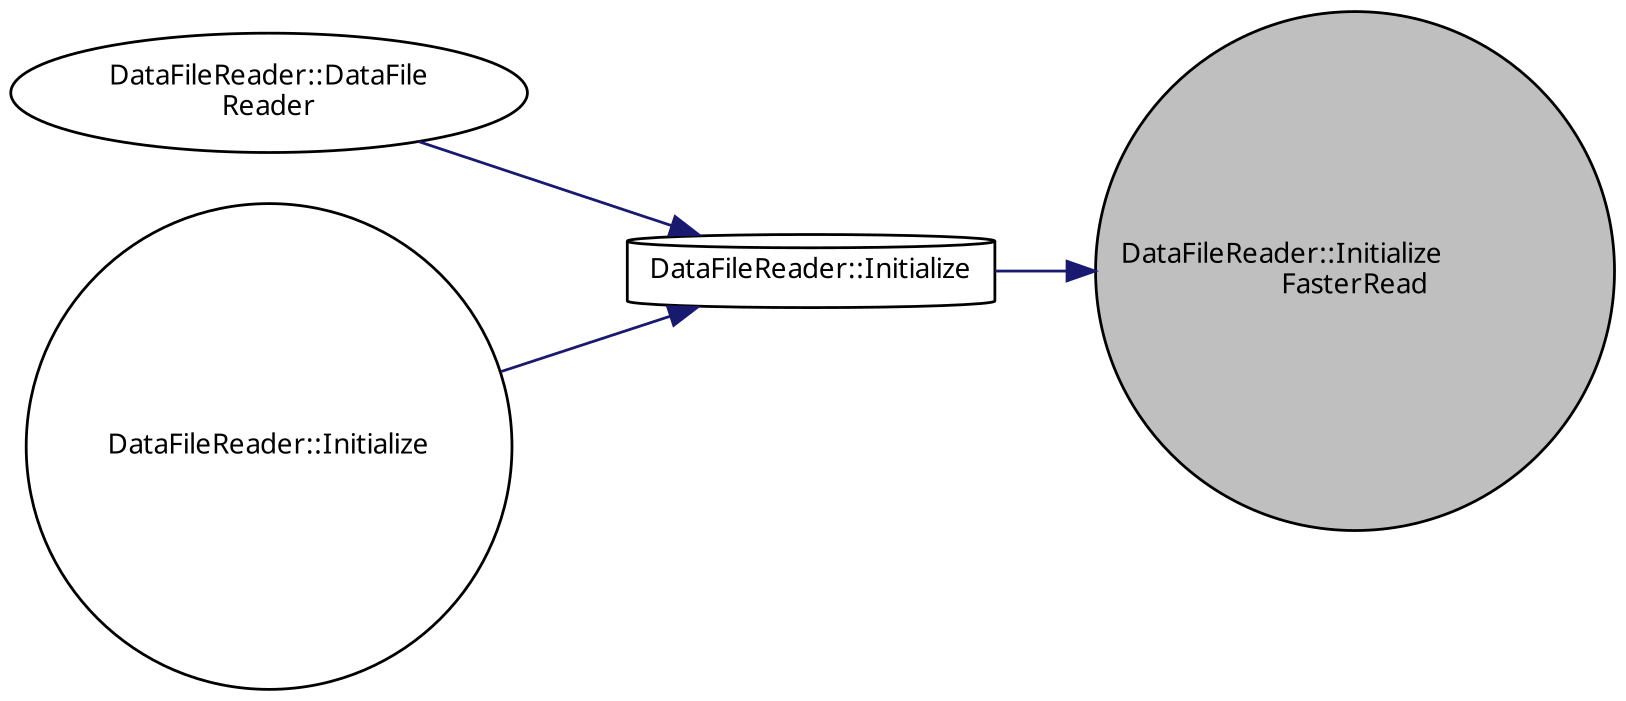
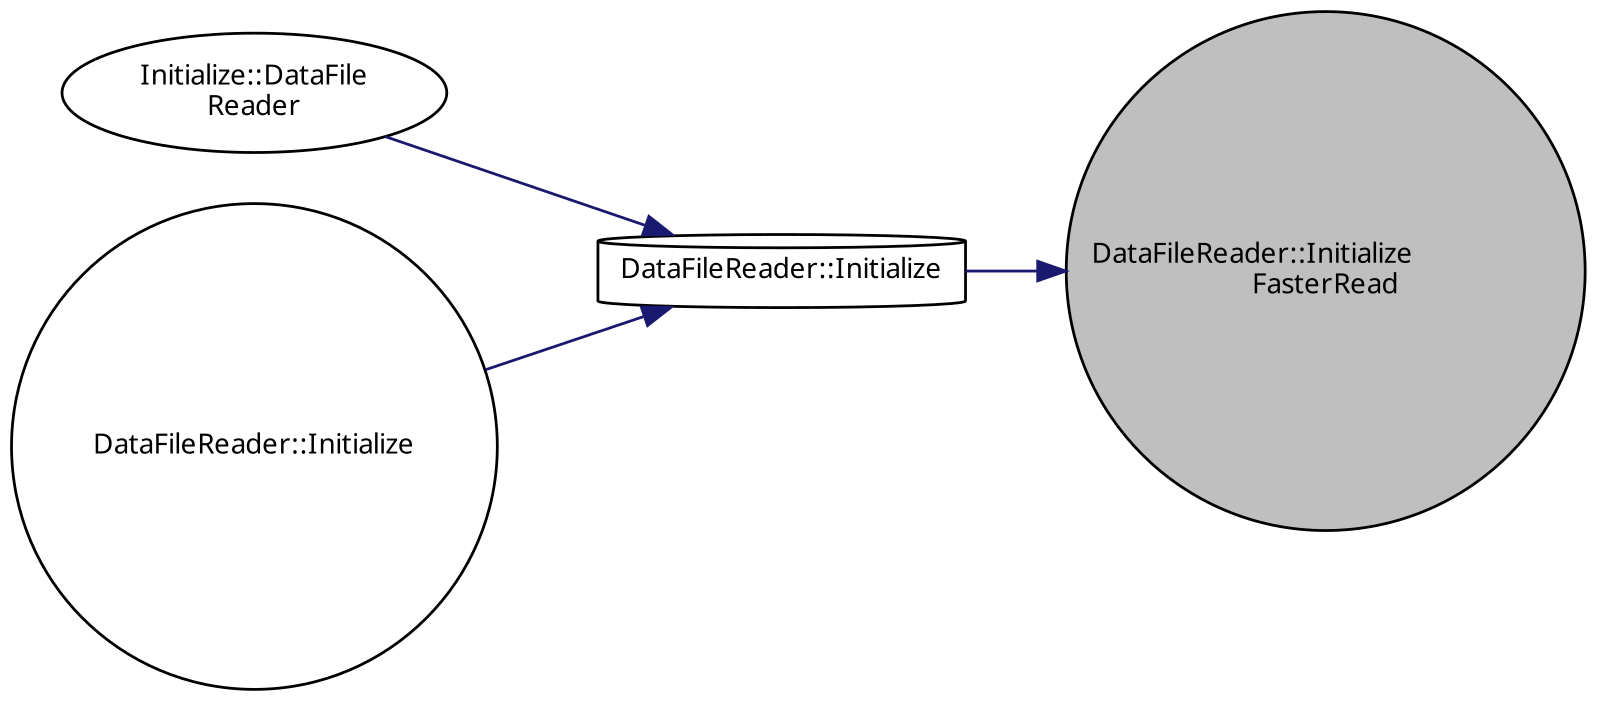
(269, 93) -> (254, 93)
